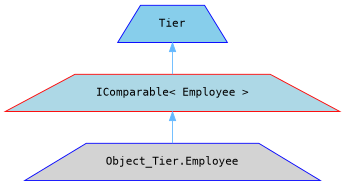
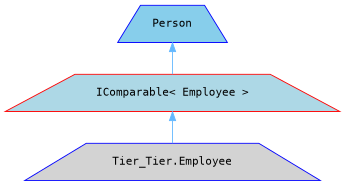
(173, 24) -> (173, 24)
(173, 162) -> (173, 162)
